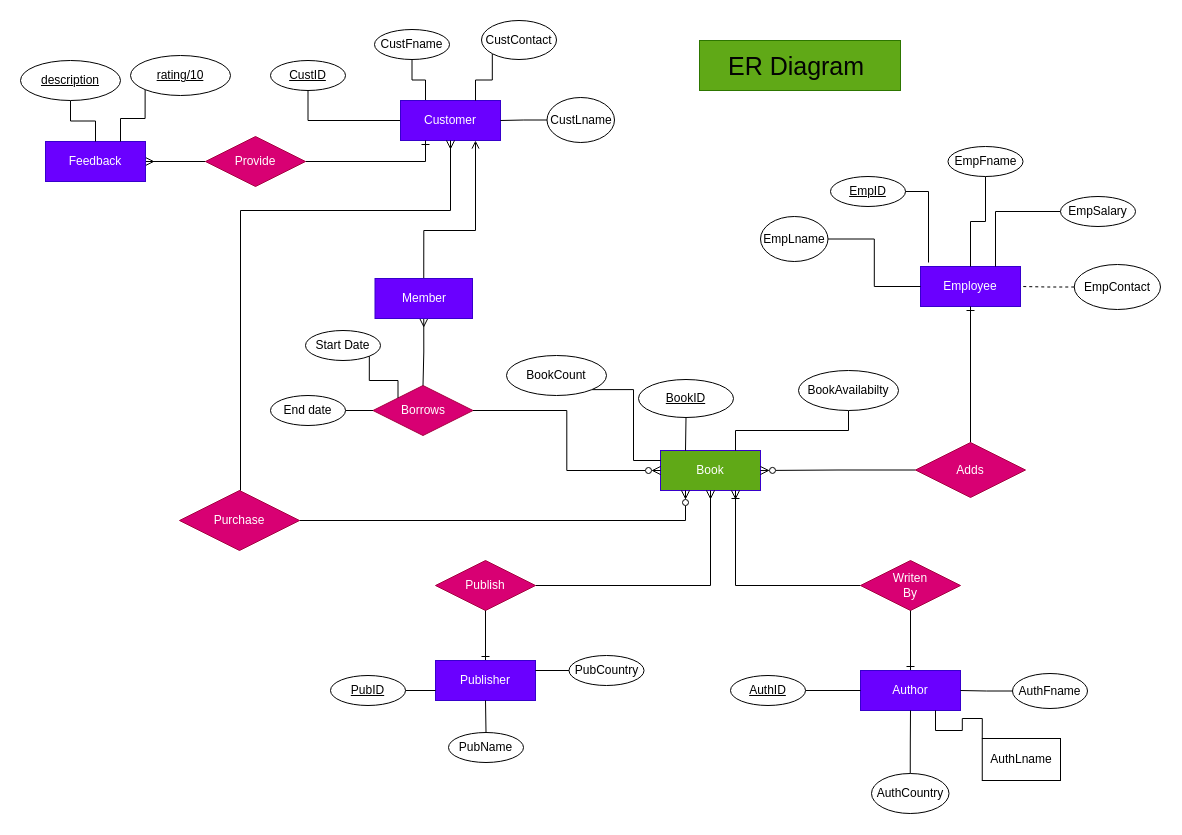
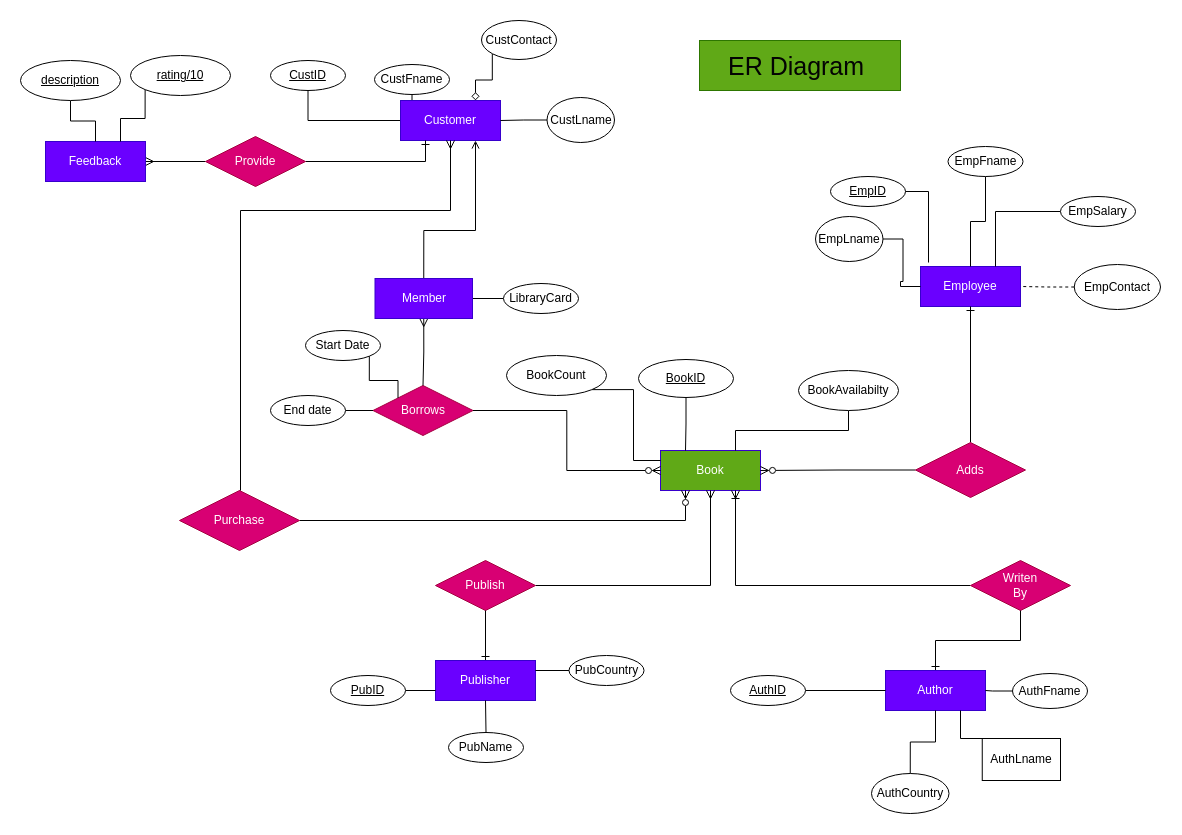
(412, 45) -> (412, 80)
(476, 95) -> (476, 92)
(794, 239) -> (849, 239)
none -> (488, 299)
none -> (541, 299)
(686, 399) -> (686, 379)
(911, 586) -> (1021, 586)
(911, 691) -> (936, 691)
